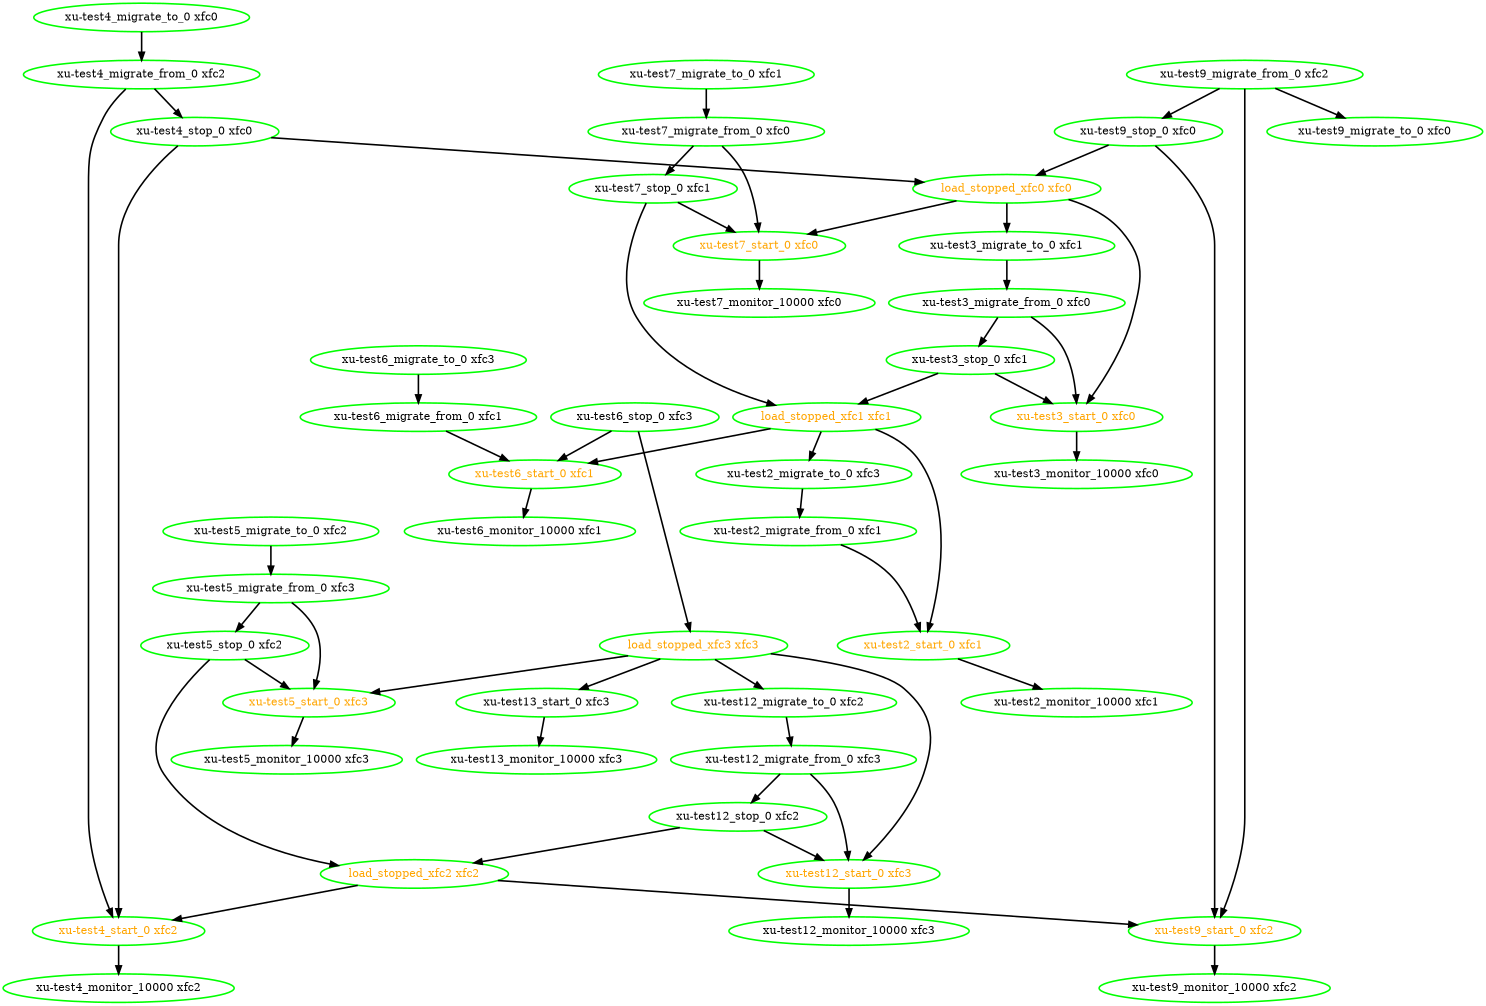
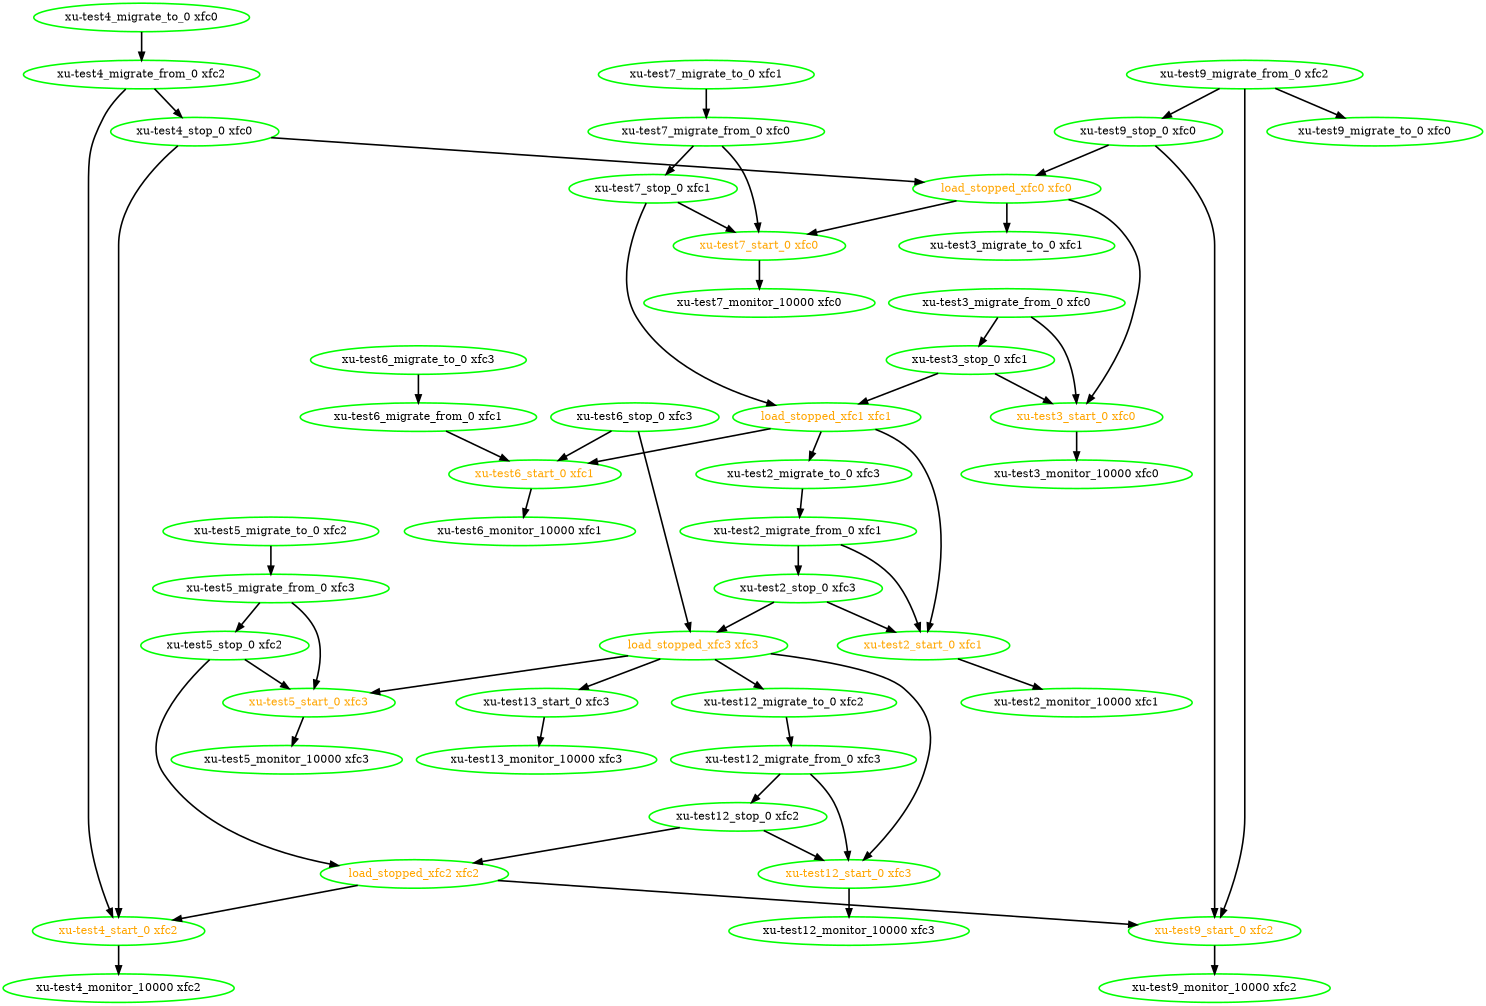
(1007, 271) -> none
none -> (798, 588)
